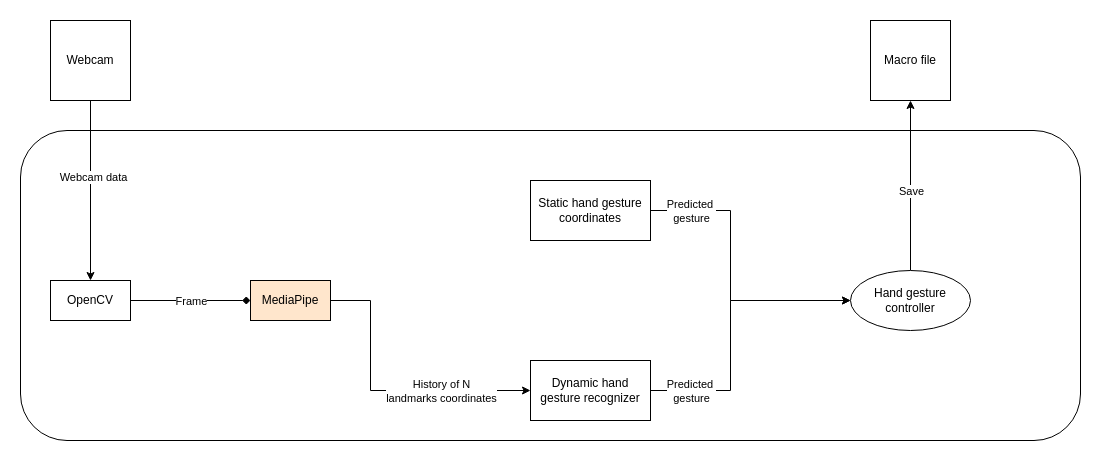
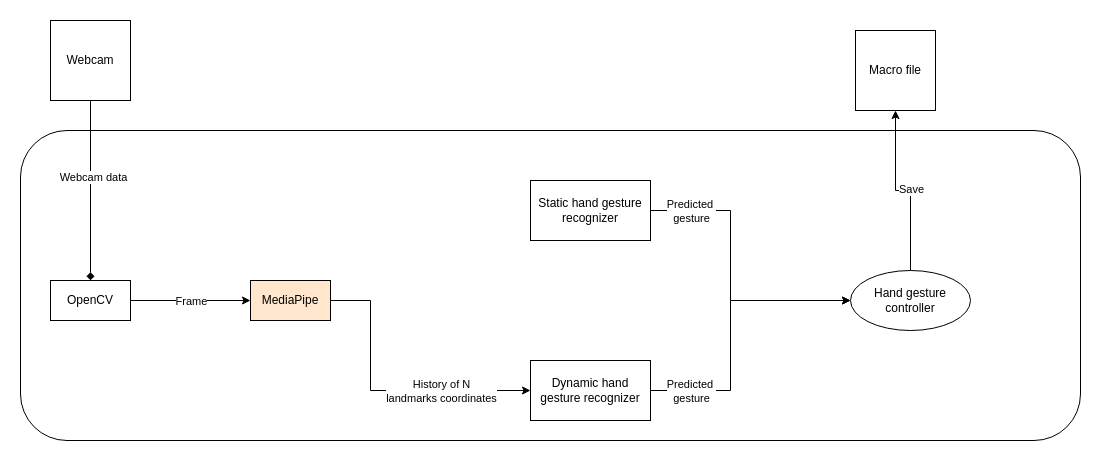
(911, 61) -> (896, 71)
(591, 211) -> (591, 211)
(91, 272) -> (91, 272)
(242, 301) -> (242, 301)
